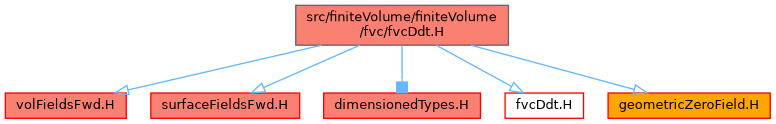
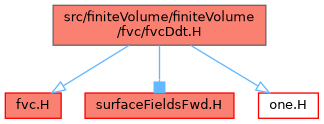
(312, 66) -> (160, 62)
(66, 106) -> (33, 106)
(402, 106) -> none
(544, 106) -> (288, 106)
(689, 106) -> none
